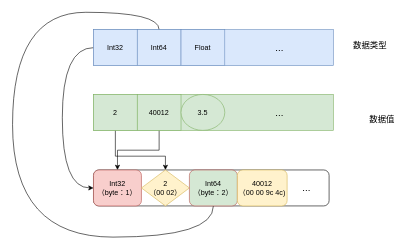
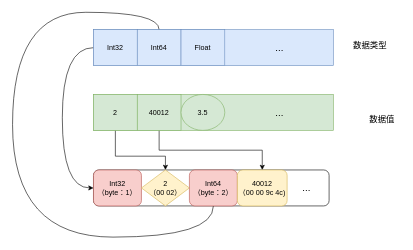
(117, 158) -> (262, 164)
(213, 188) -> (213, 188)
